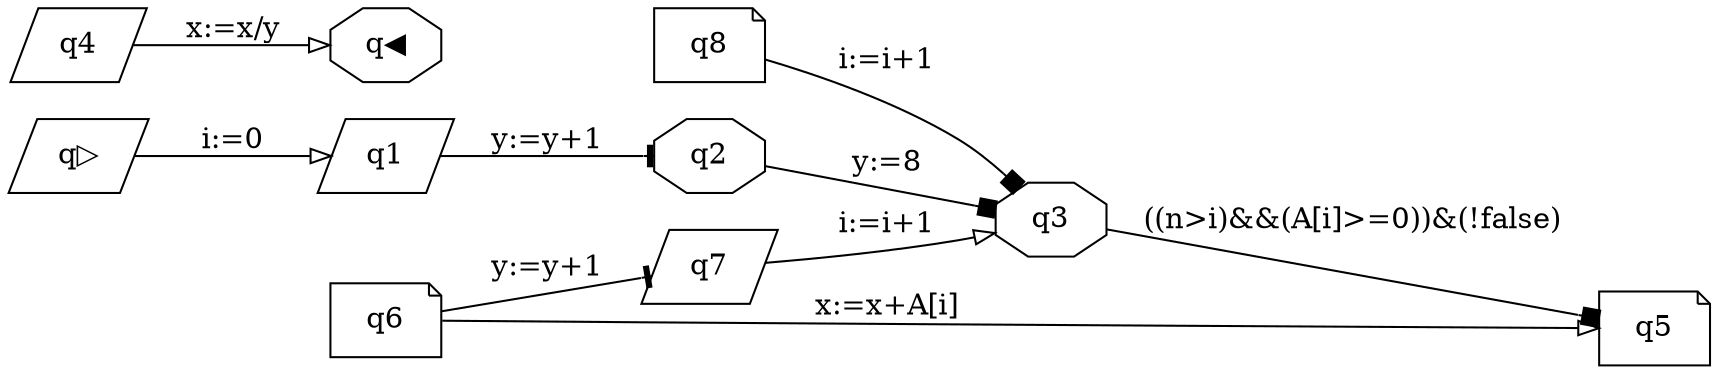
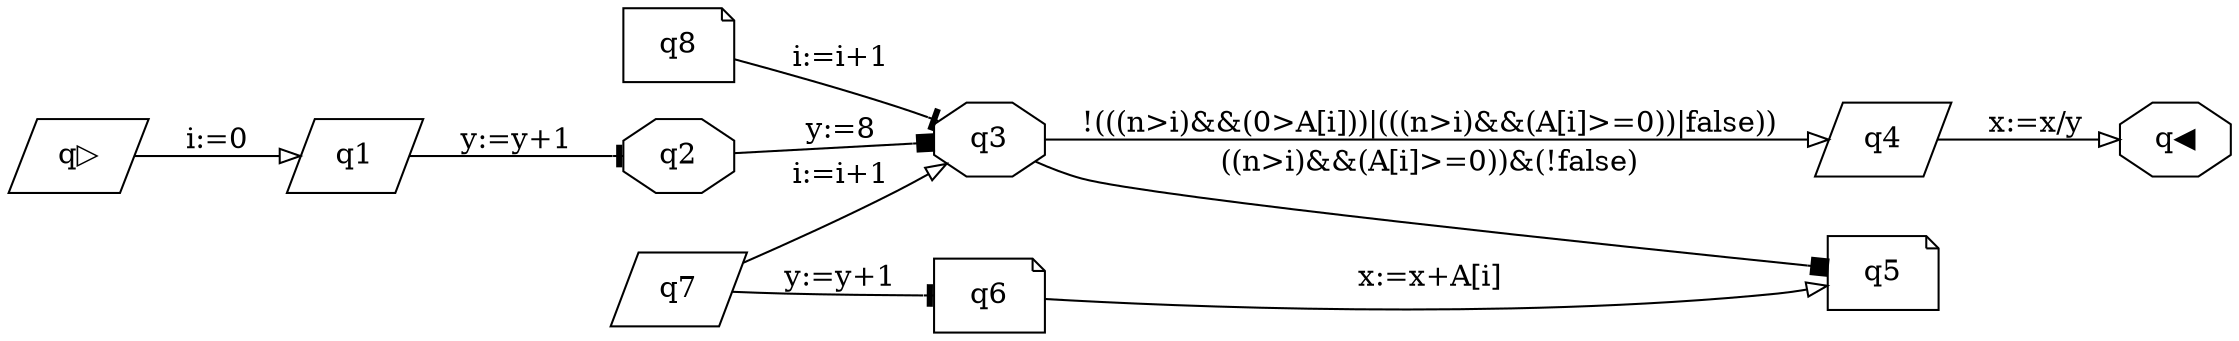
(890, 105) -> (832, 87)
none -> (1426, 140)
(541, 295) -> (828, 294)
